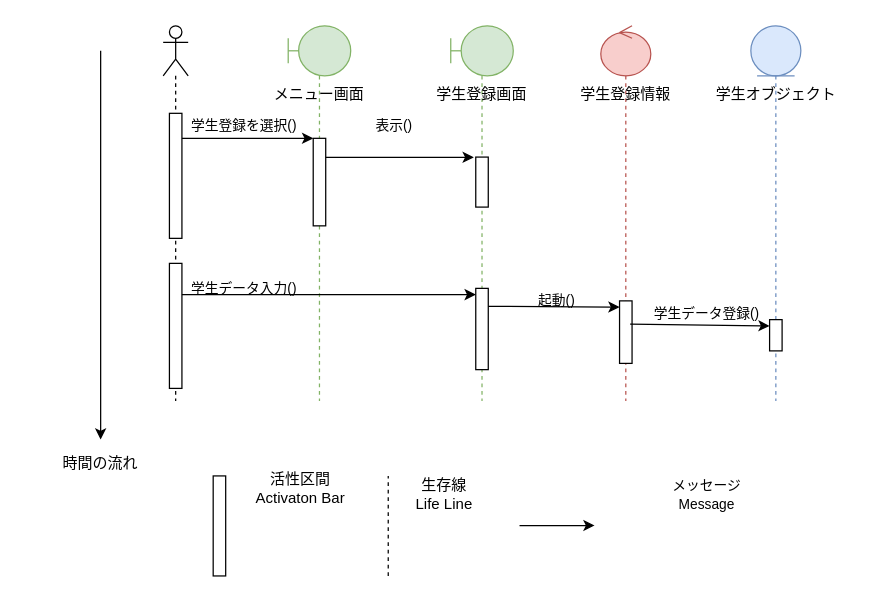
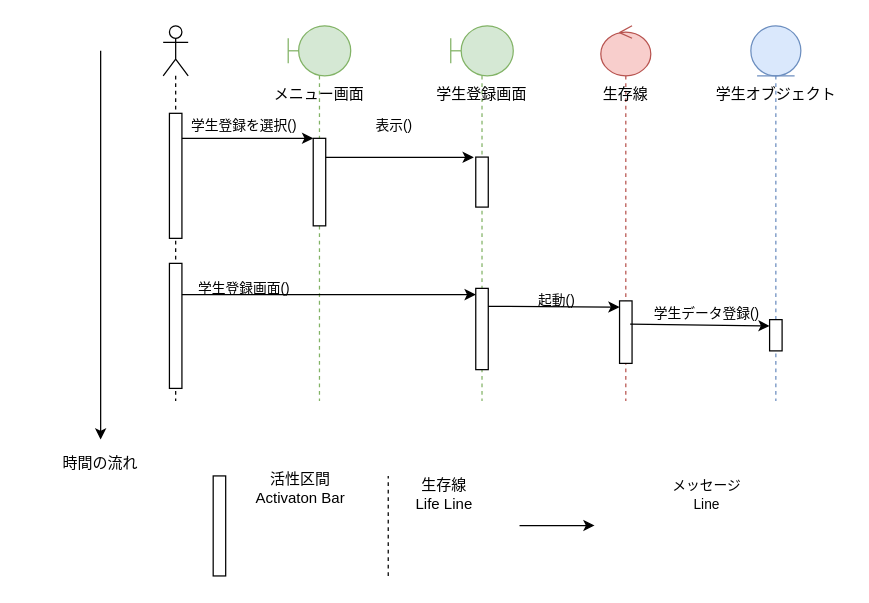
(626, 94) -> (626, 94)
(244, 288) -> (244, 288)
(707, 494) -> (707, 494)
